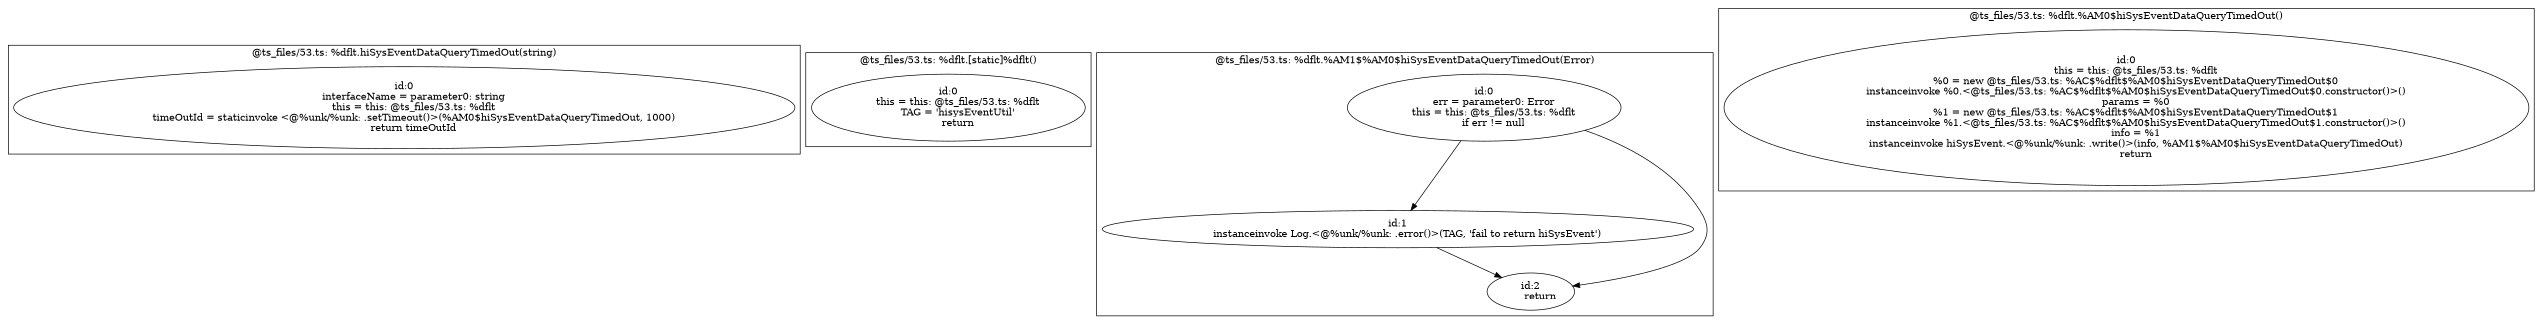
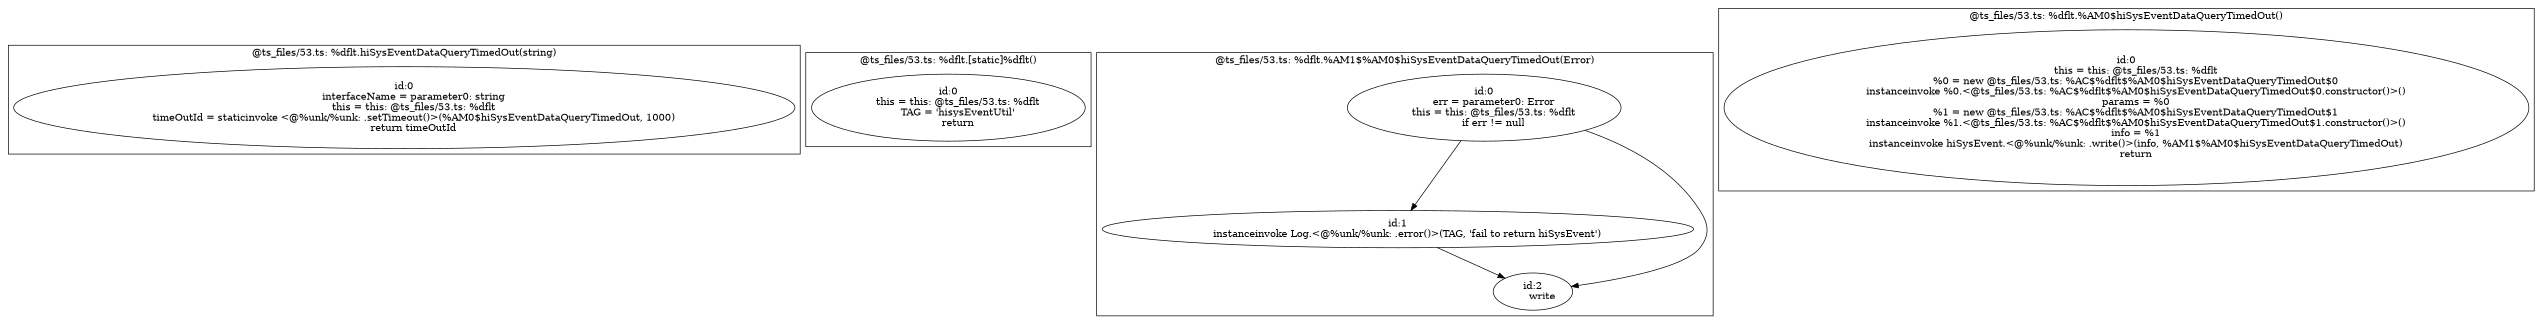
(1531, 292) -> (1533, 292)
